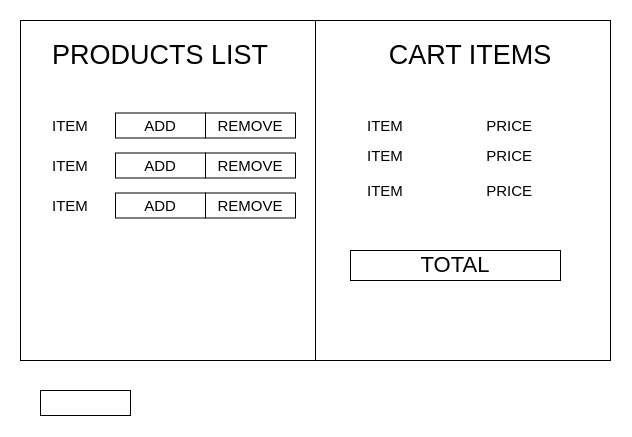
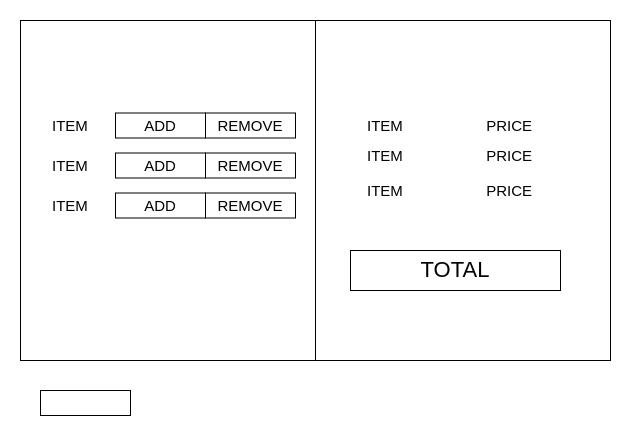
(161, 56) -> none
(471, 56) -> none
(456, 266) -> (456, 271)
